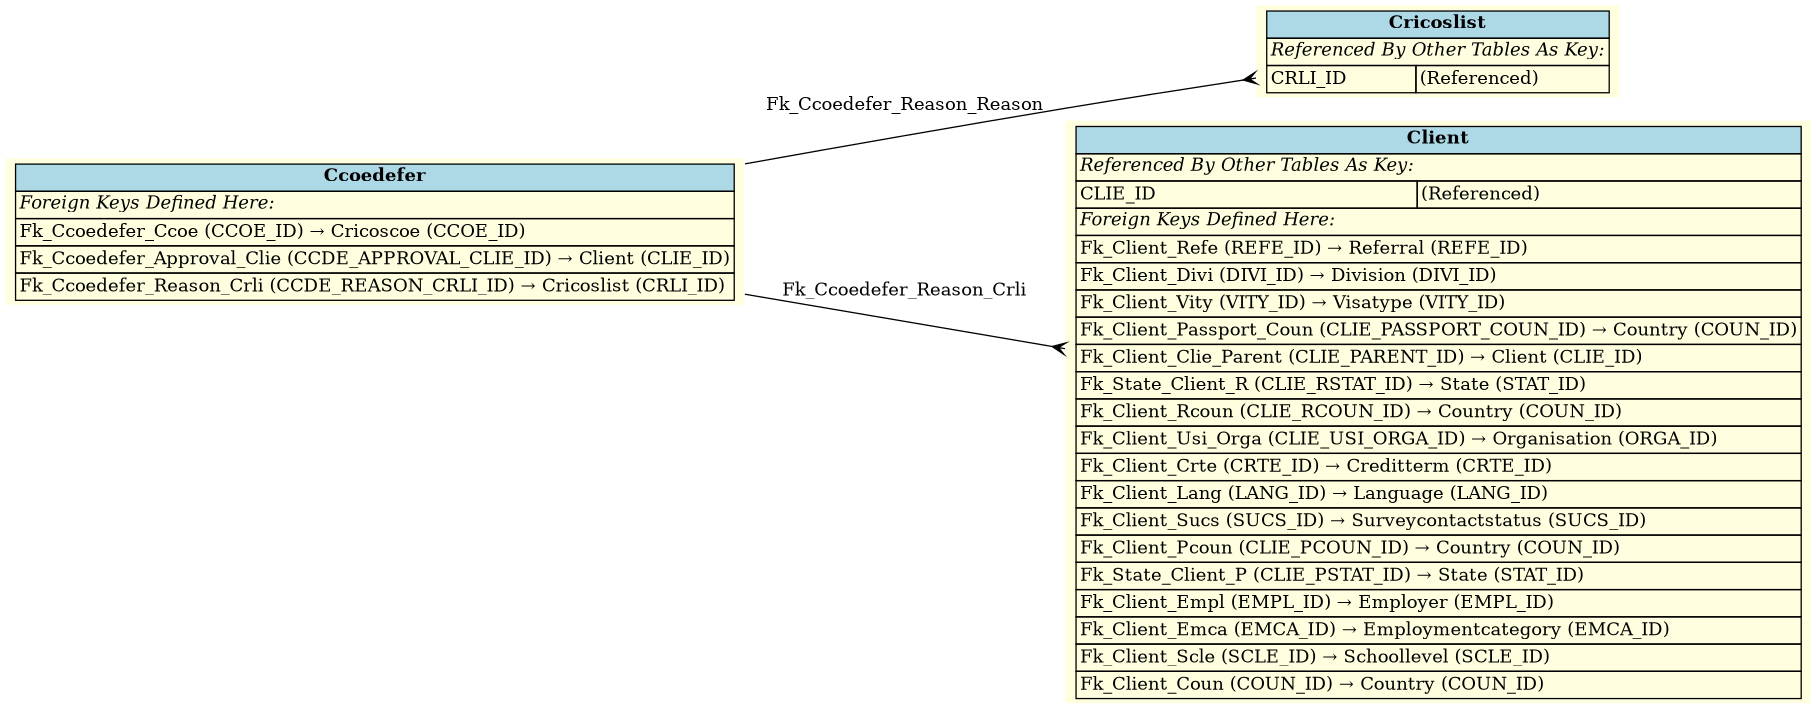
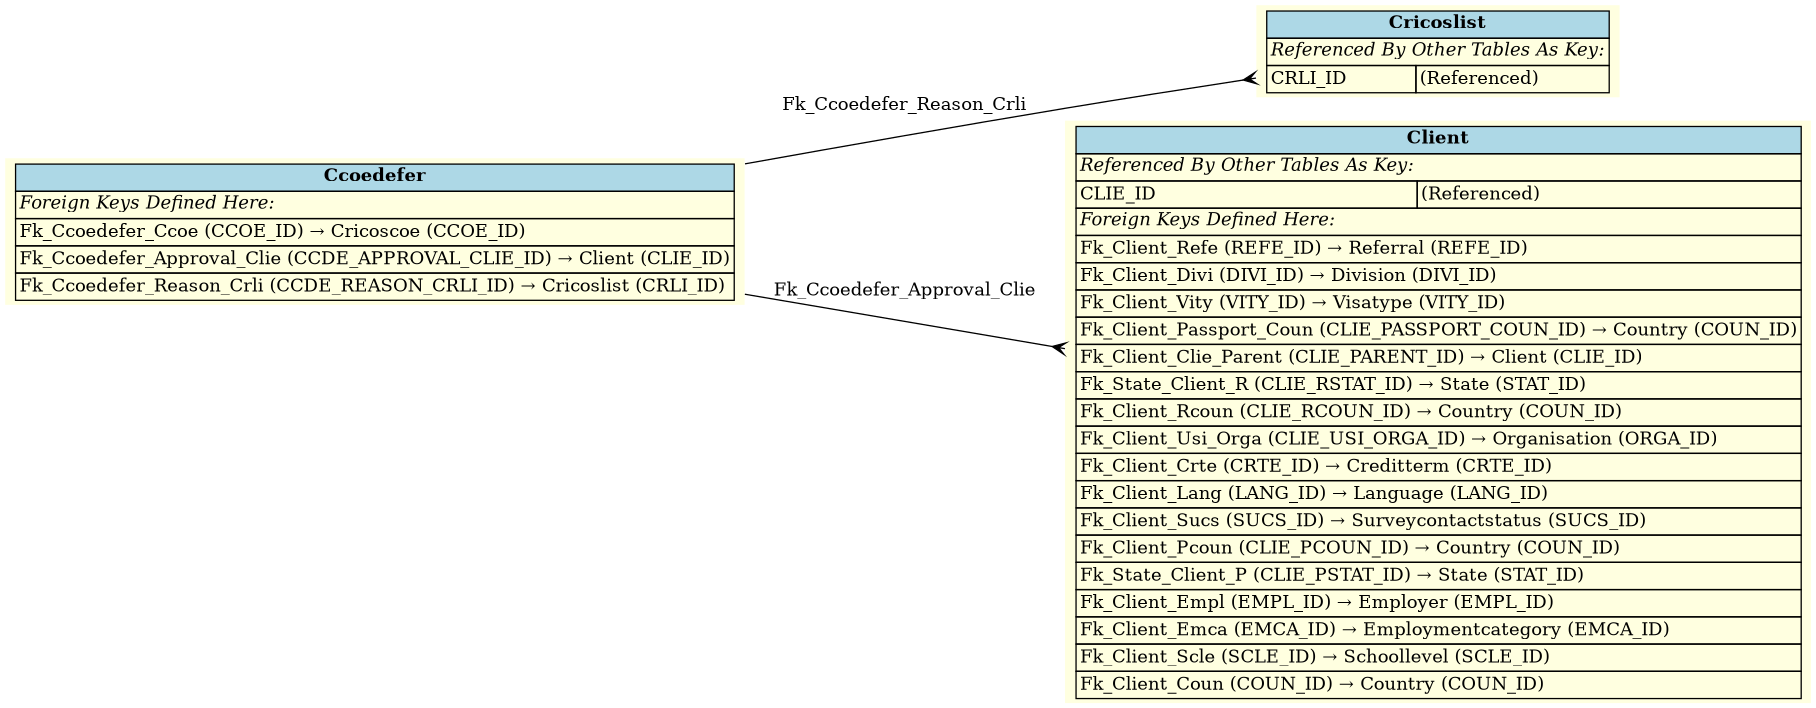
(905, 105) -> (905, 105)
(905, 291) -> (905, 291)
